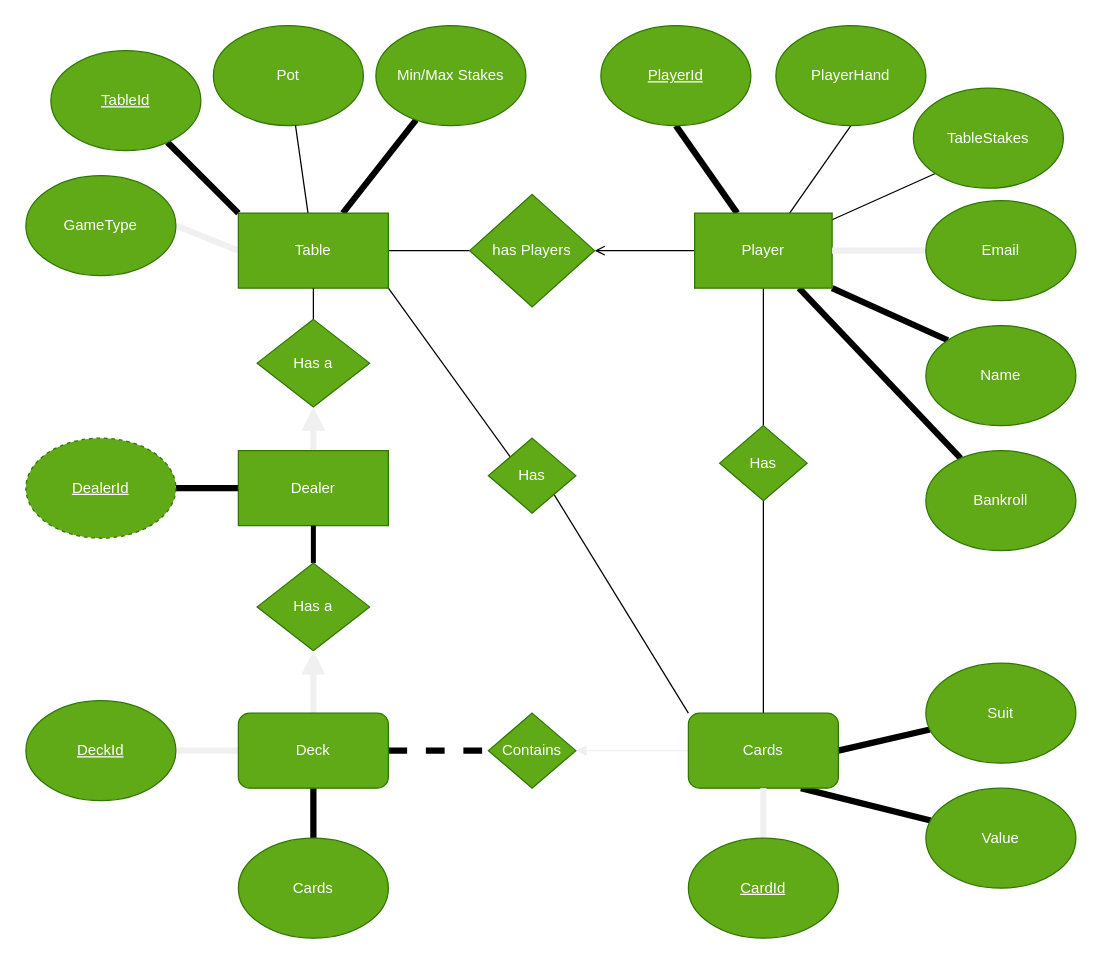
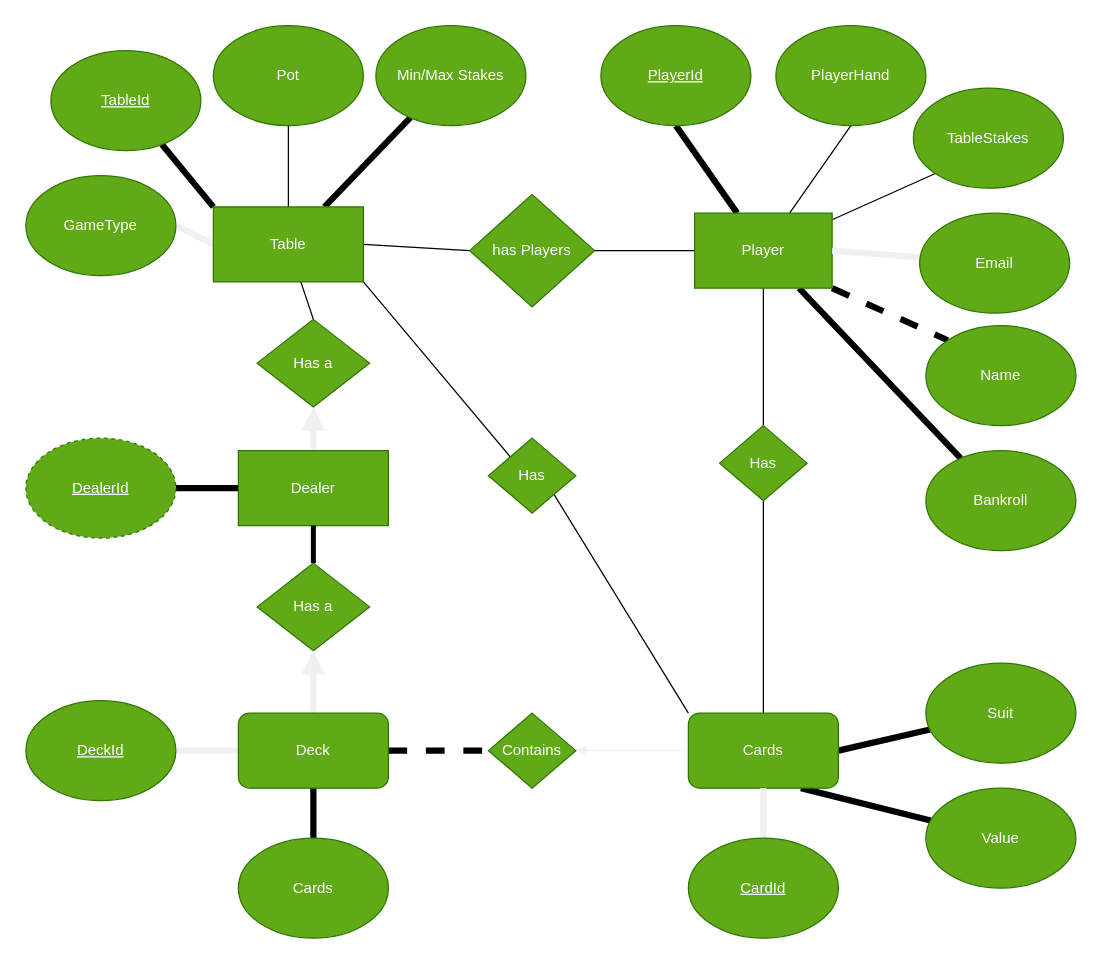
(313, 251) -> (288, 244)
(601, 251) -> (600, 251)
(1001, 251) -> (994, 263)
(857, 299) -> (857, 299)
